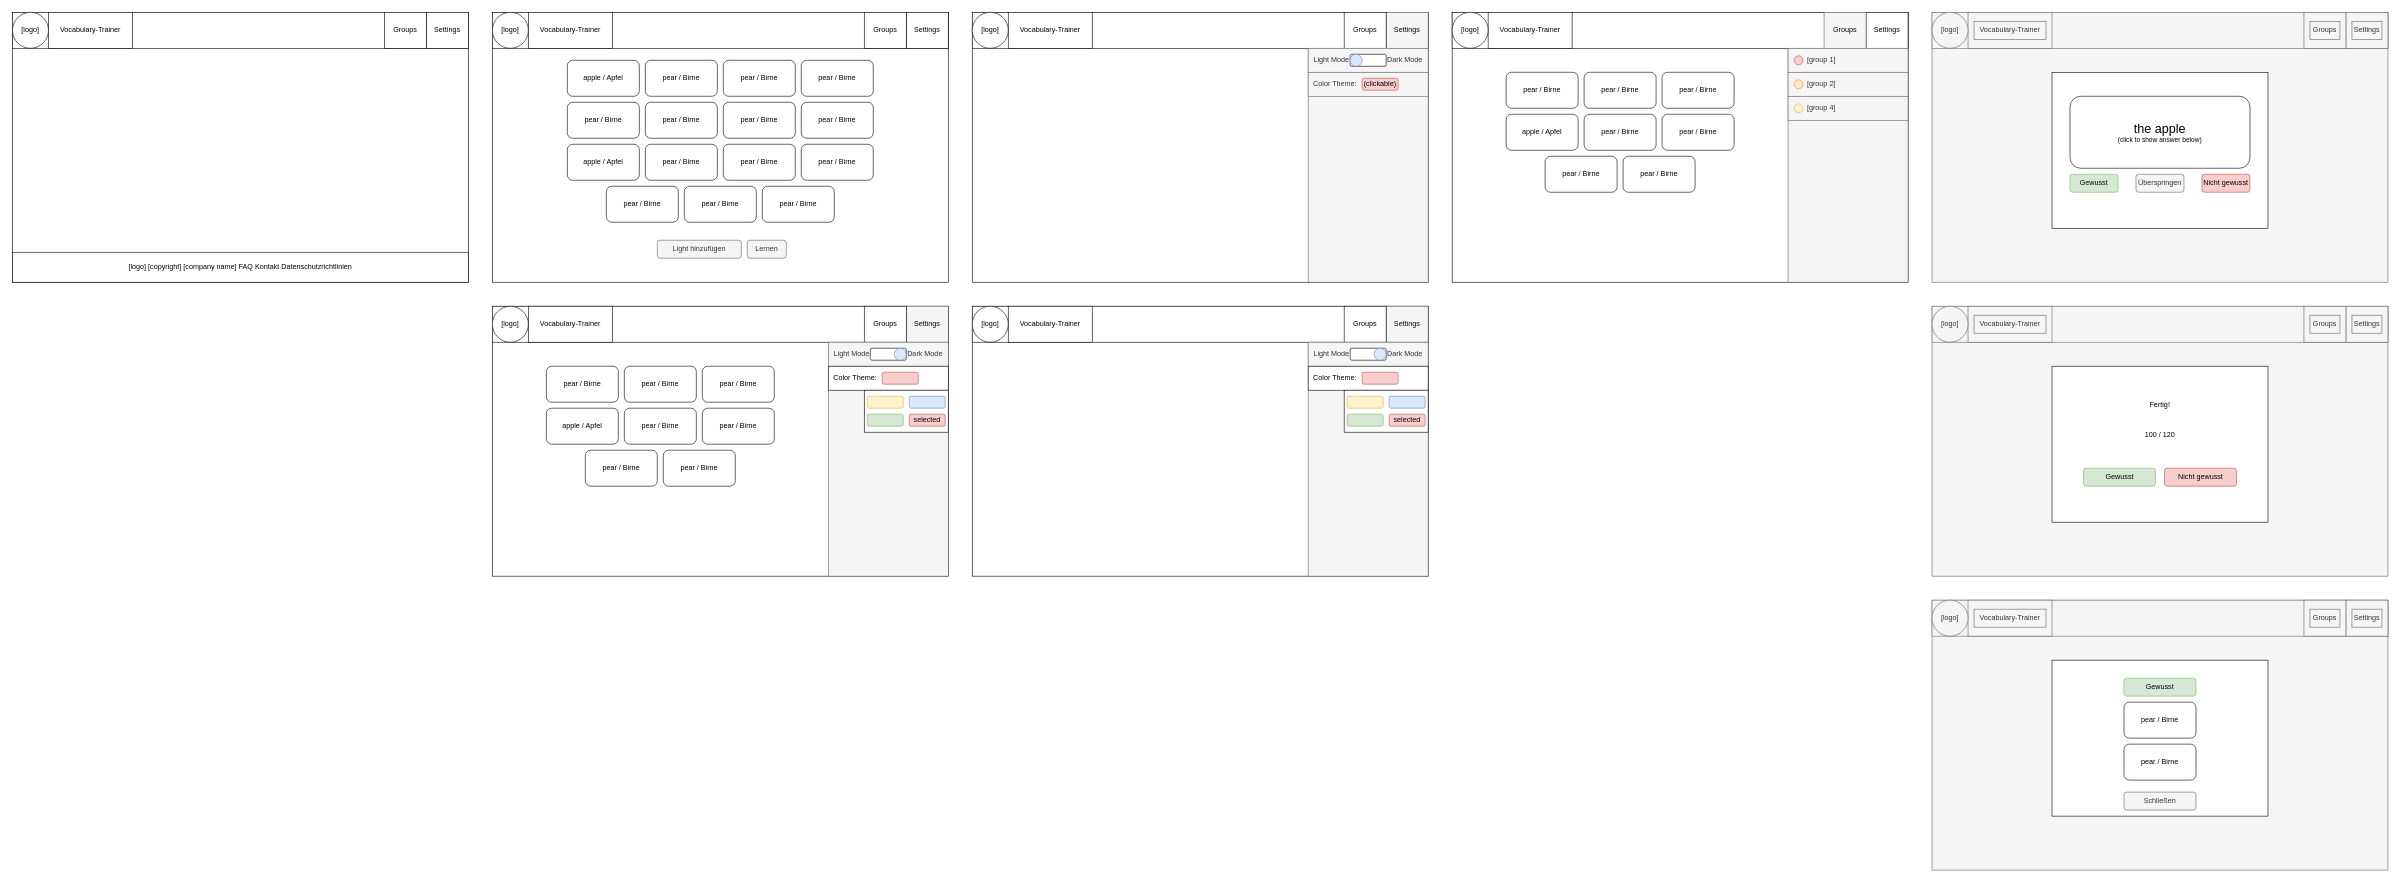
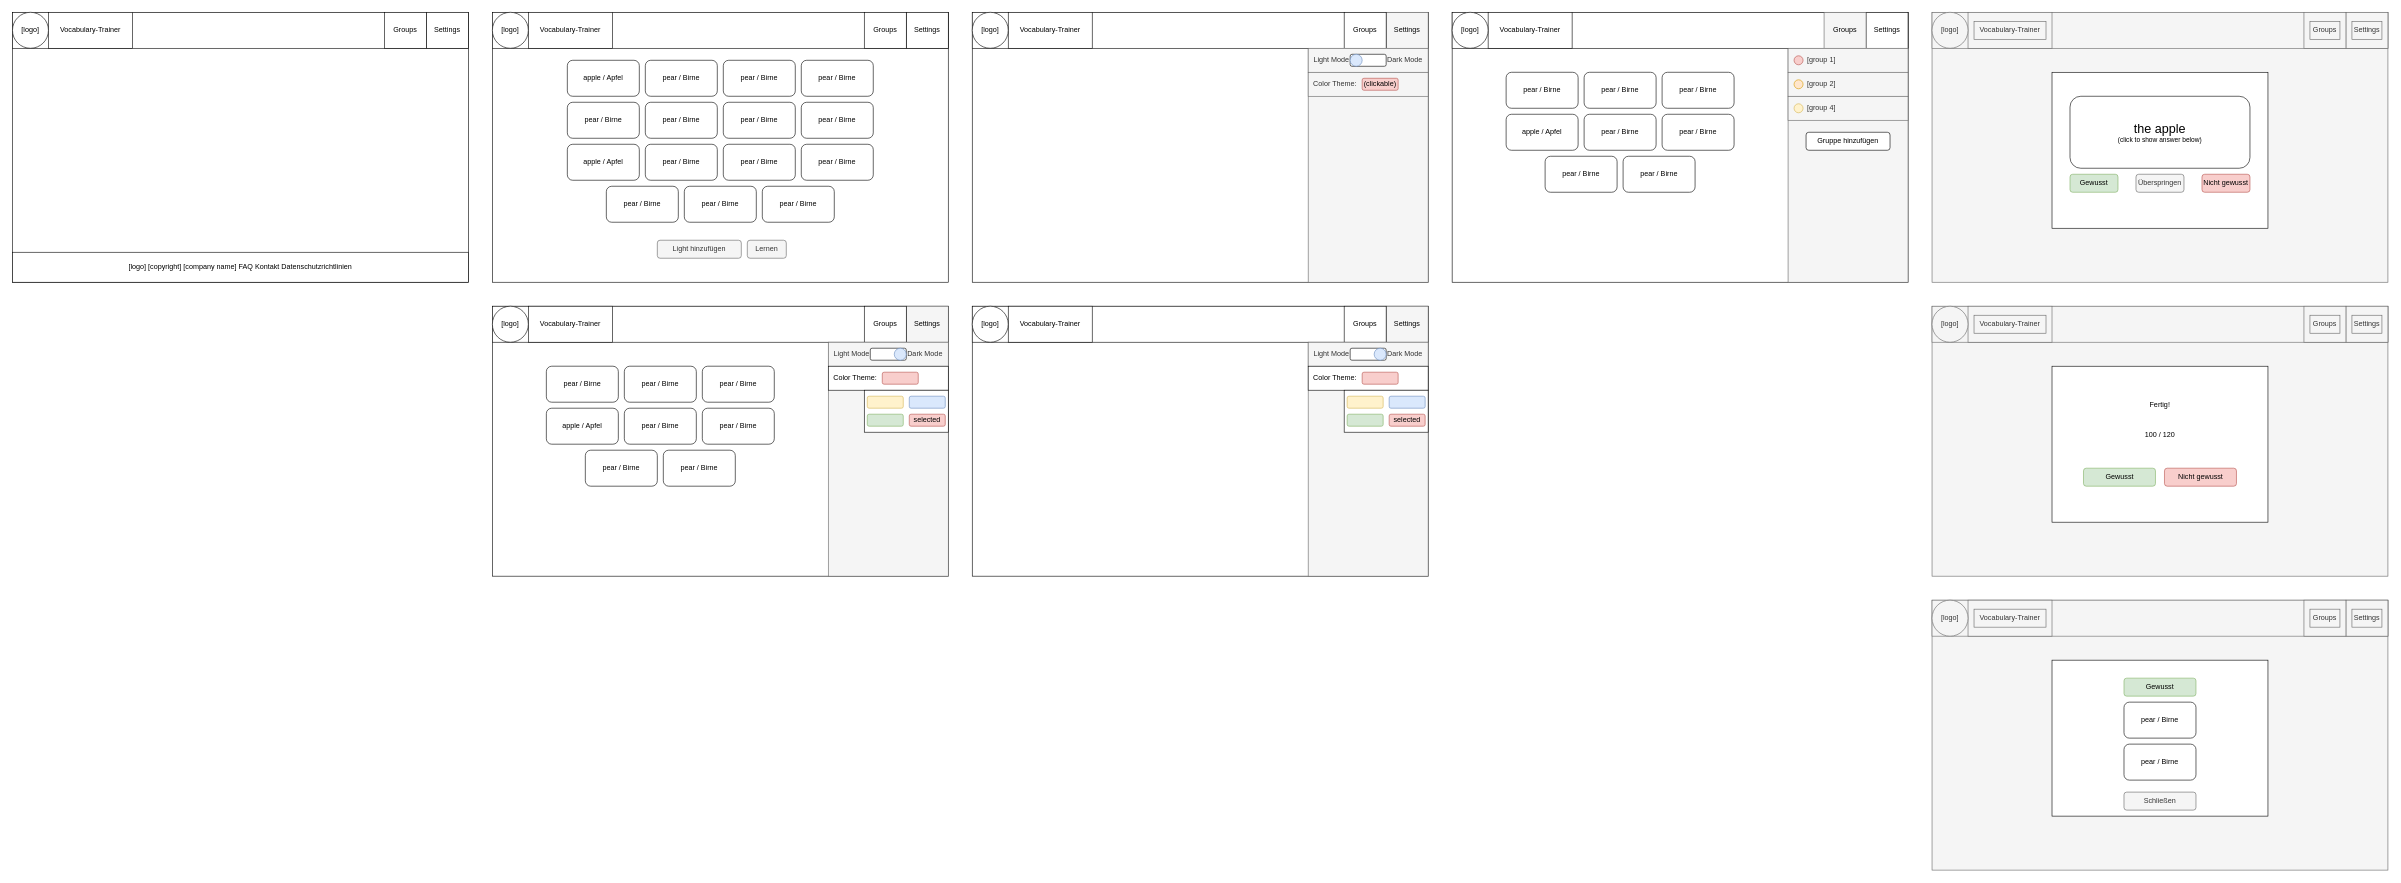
none -> (1848, 141)
